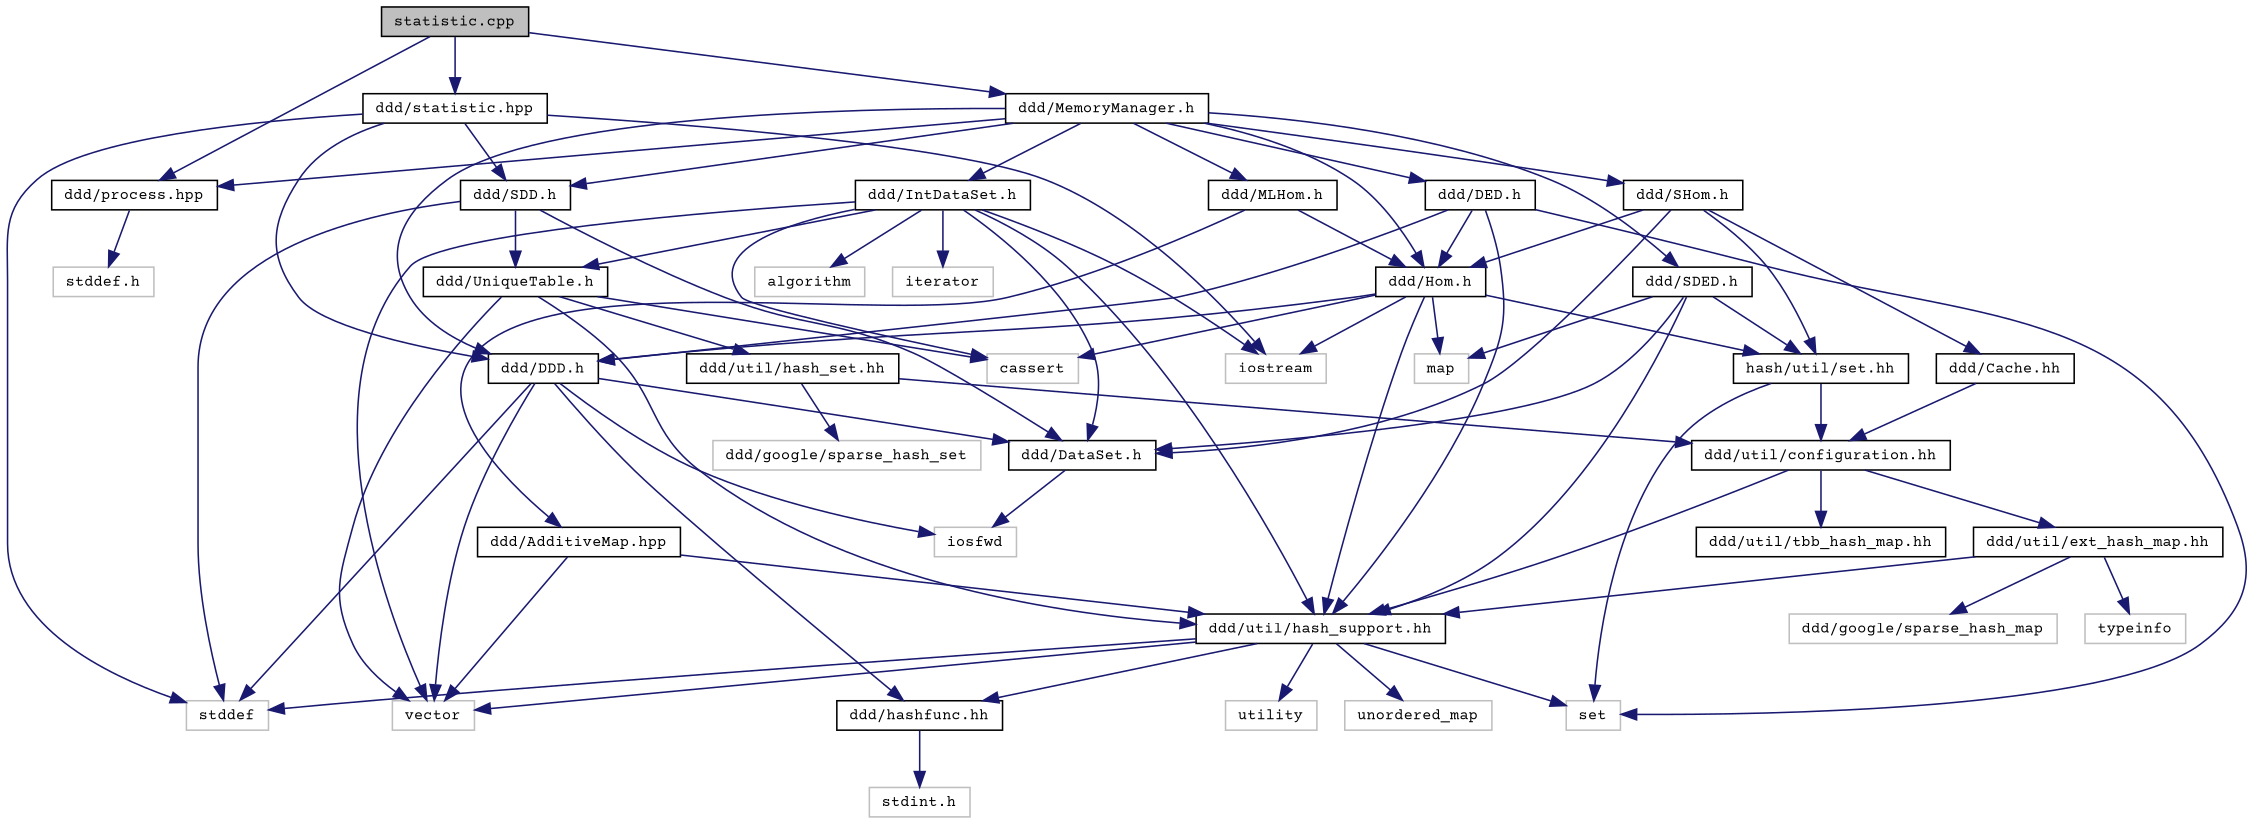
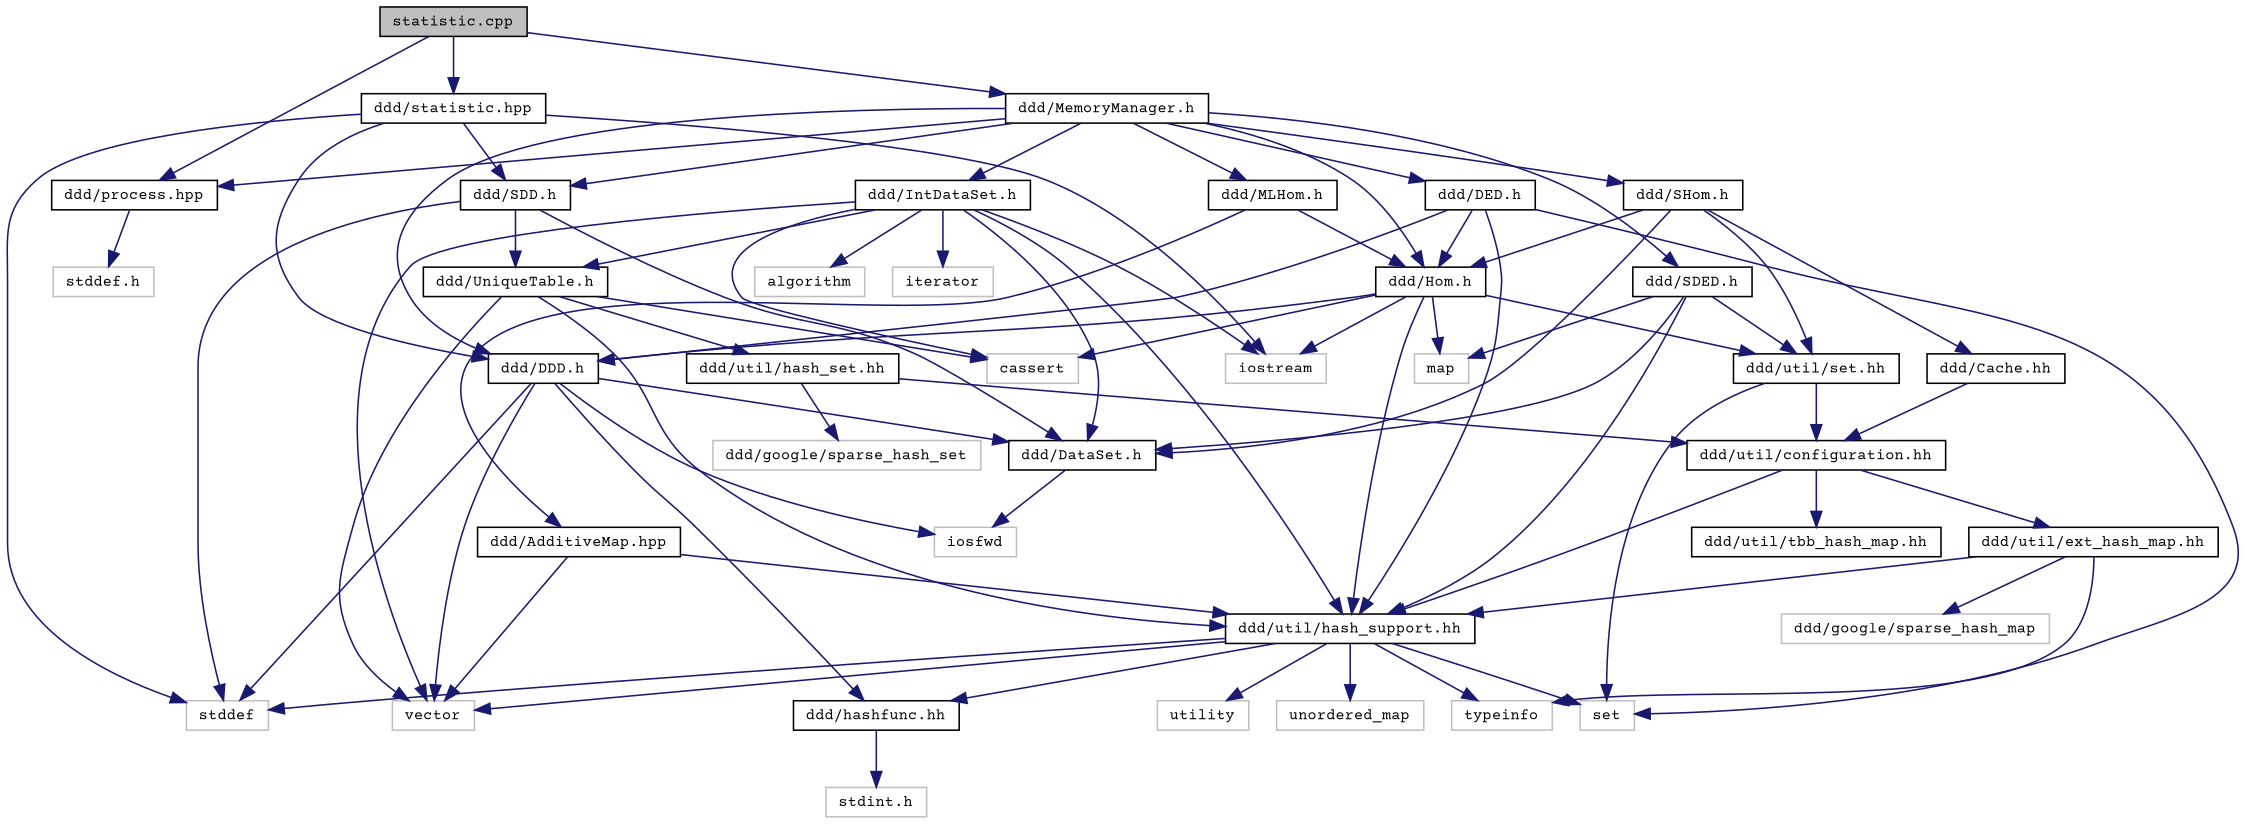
(1821, 369) -> (1816, 369)
none -> (1419, 668)
